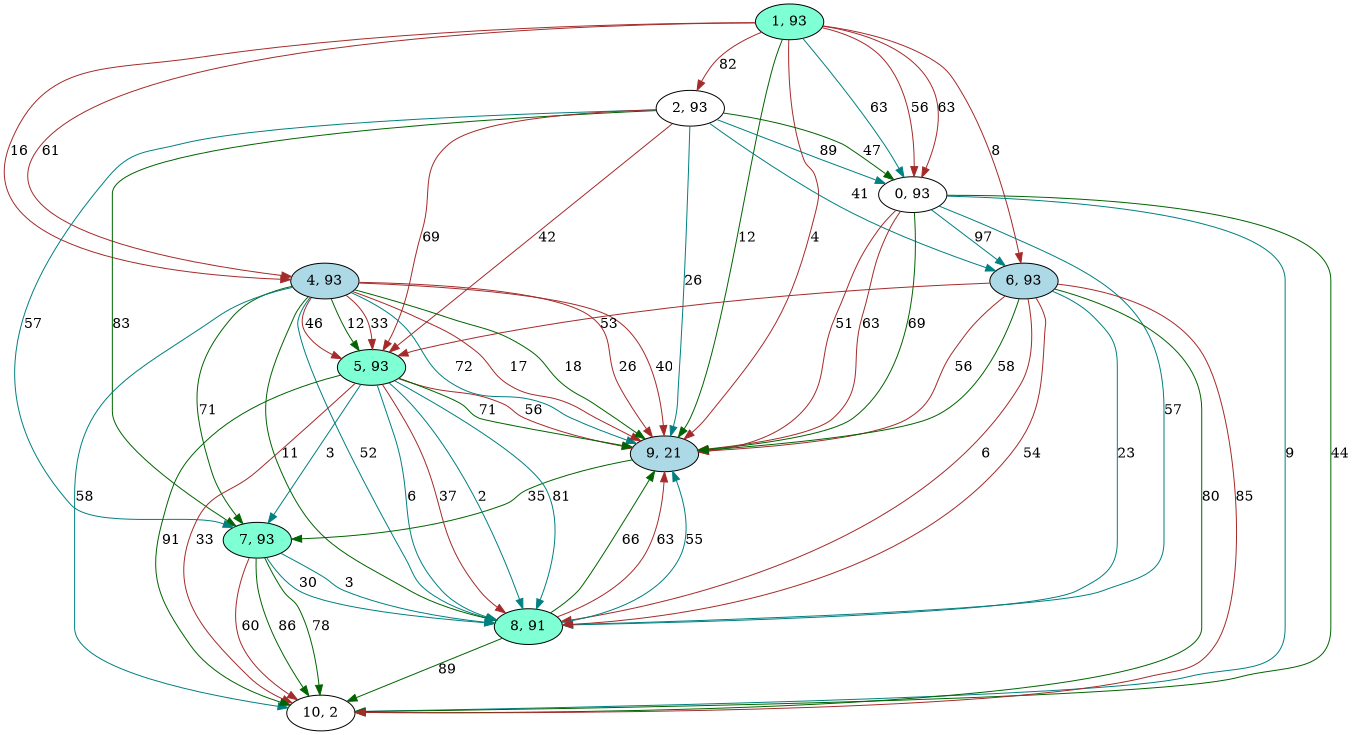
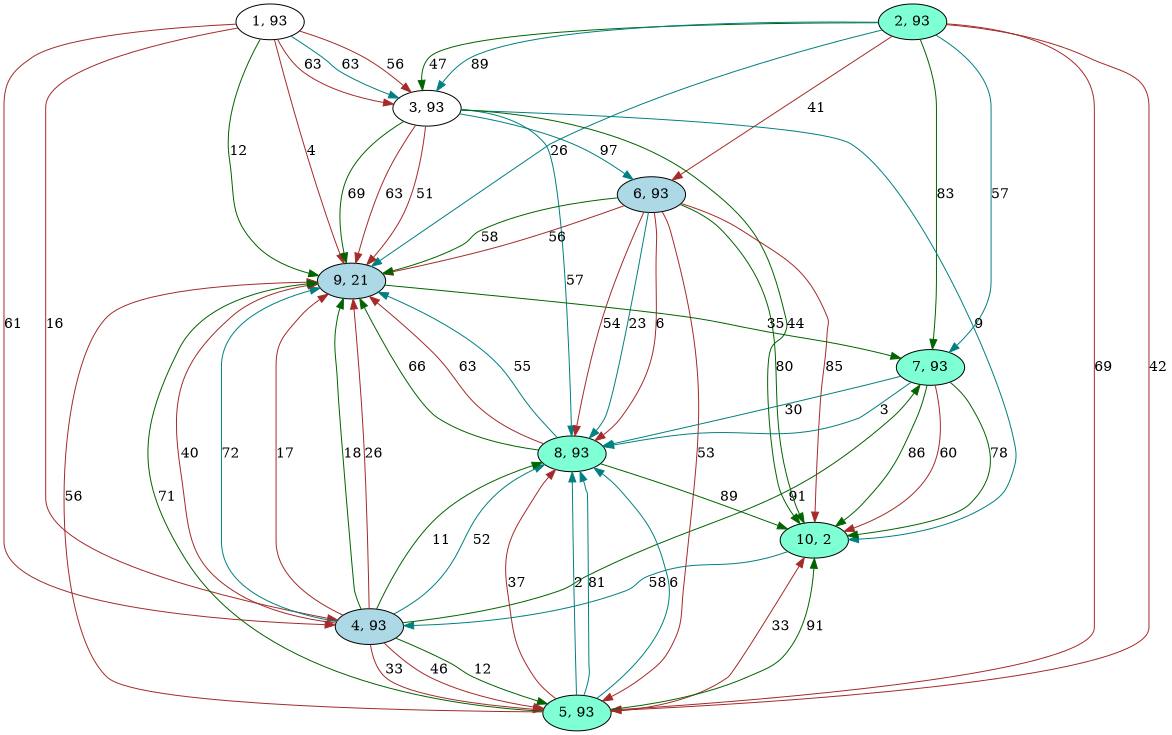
(790, 22) -> (270, 22)
(727, 51) -> none
(964, 98) -> none
(690, 108) -> (913, 22)
(913, 195) -> (427, 108)
(842, 207) -> (786, 105)
(208, 411) -> (798, 497)
(317, 450) -> none
(75, 496) -> (604, 598)
(528, 627) -> (572, 454)
(321, 713) -> (814, 540)
